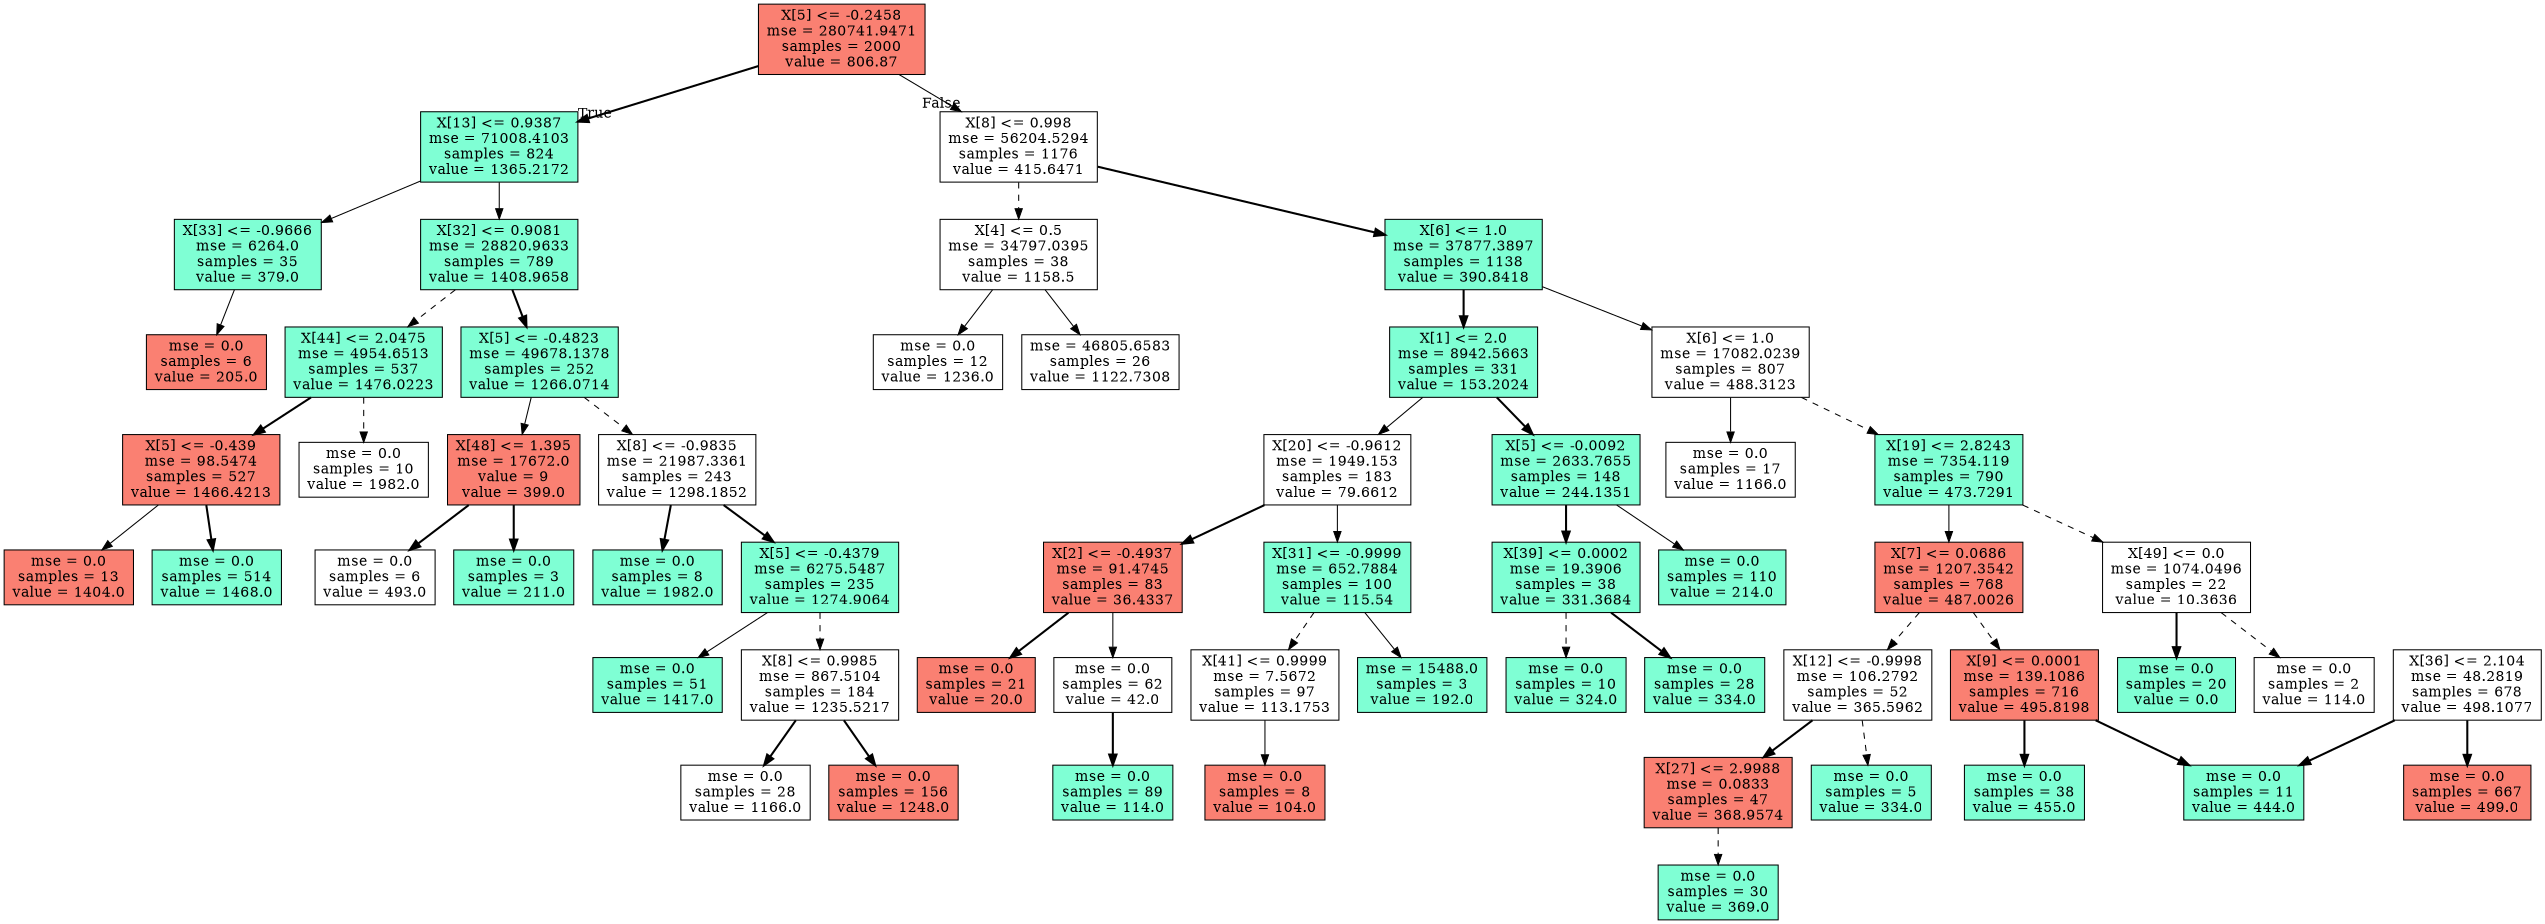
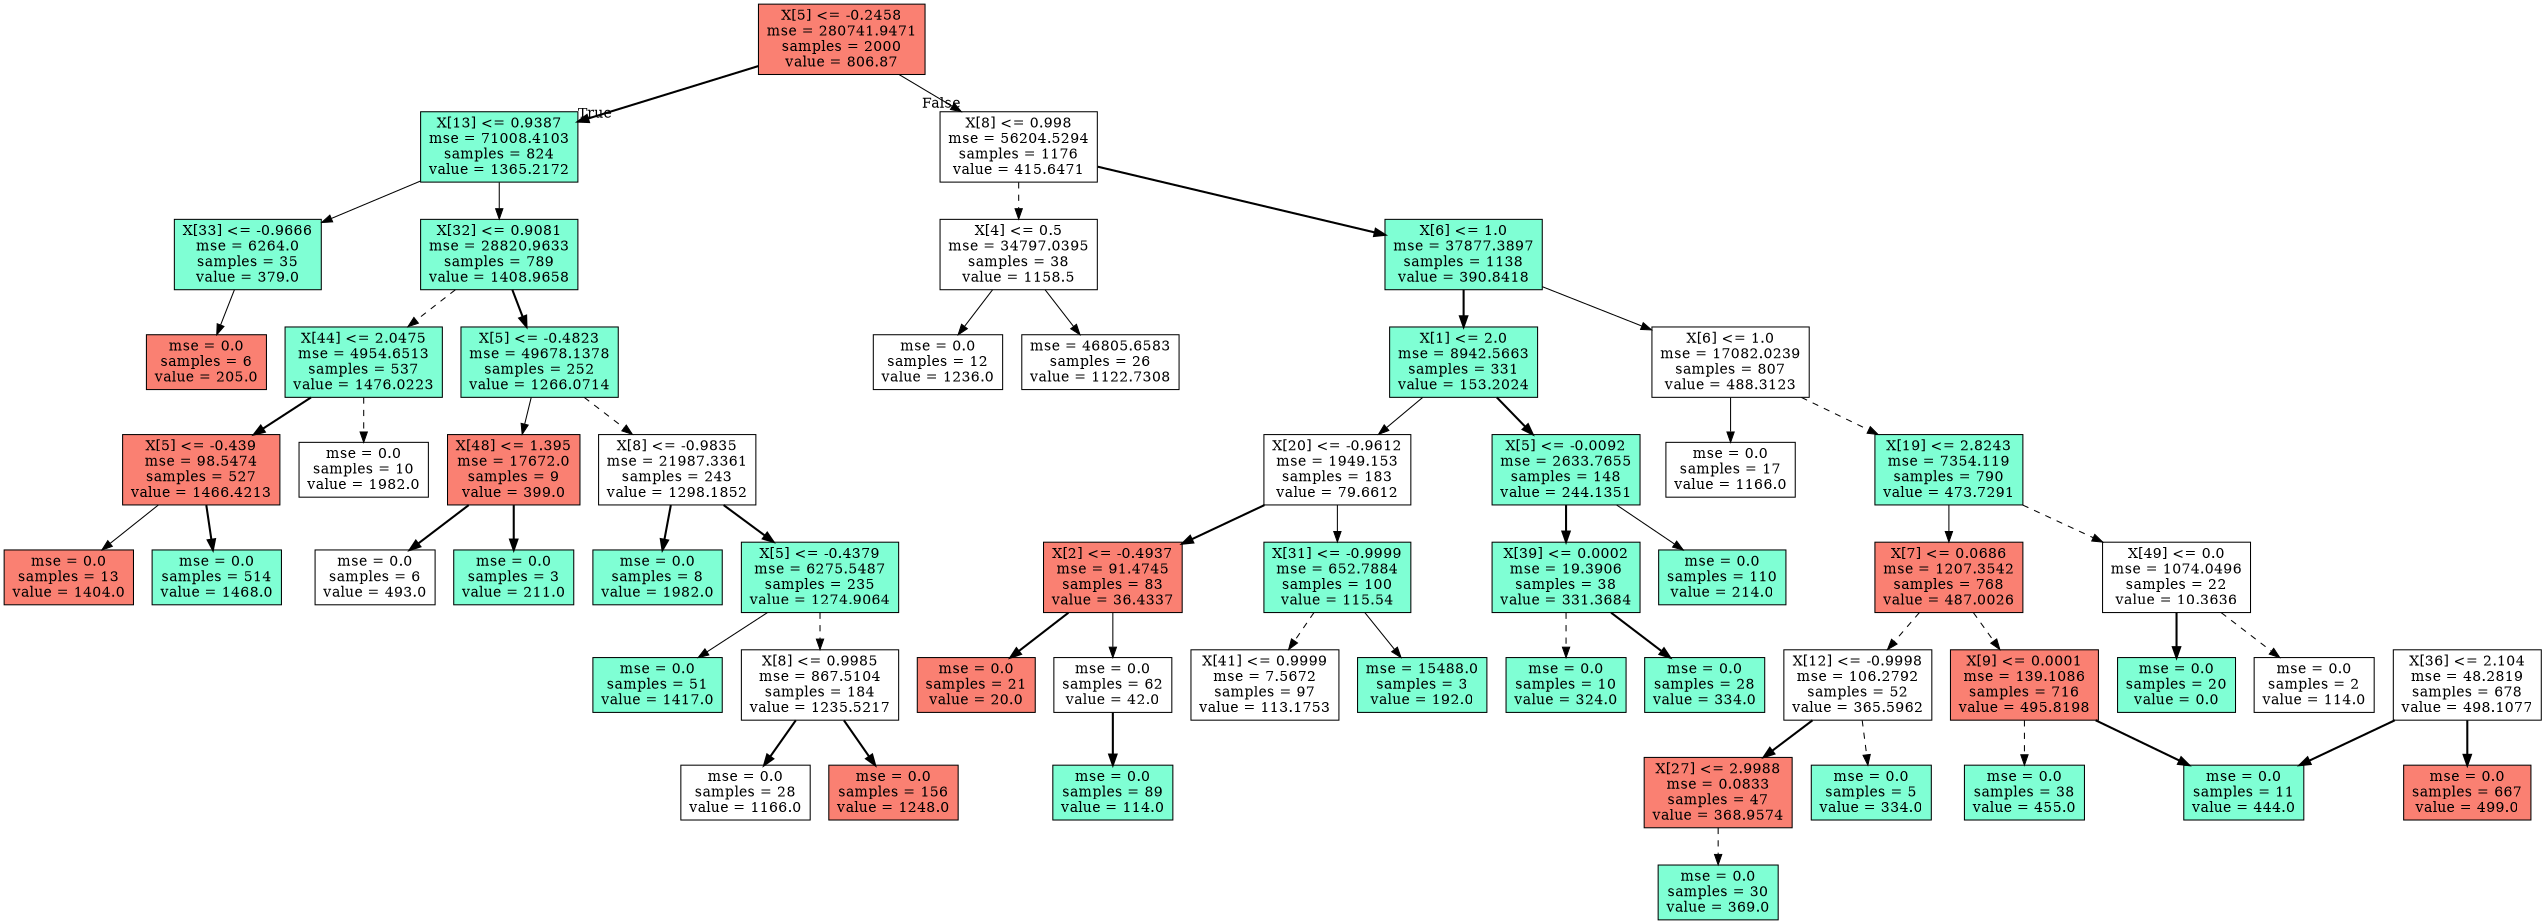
(514, 470) -> (514, 470)
(2024, 737) -> (2024, 737)
(1265, 793) -> none
